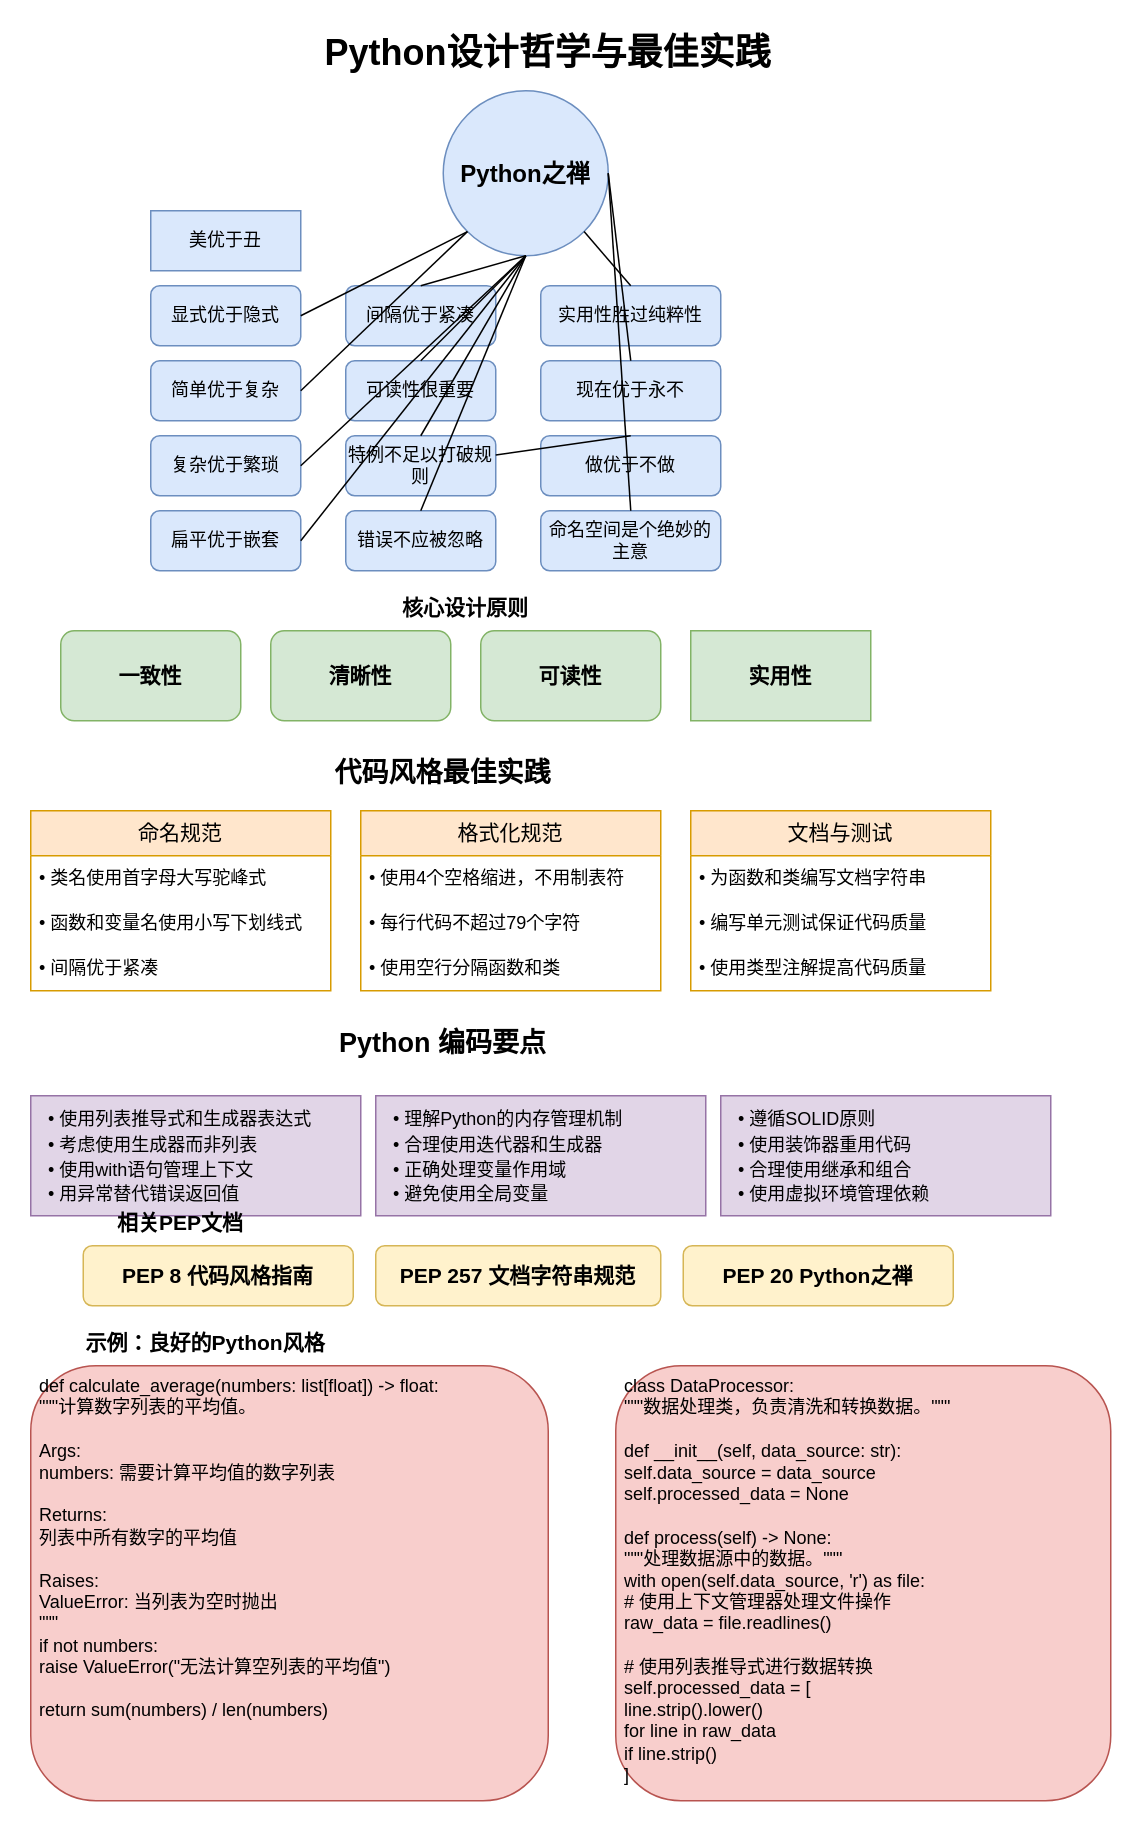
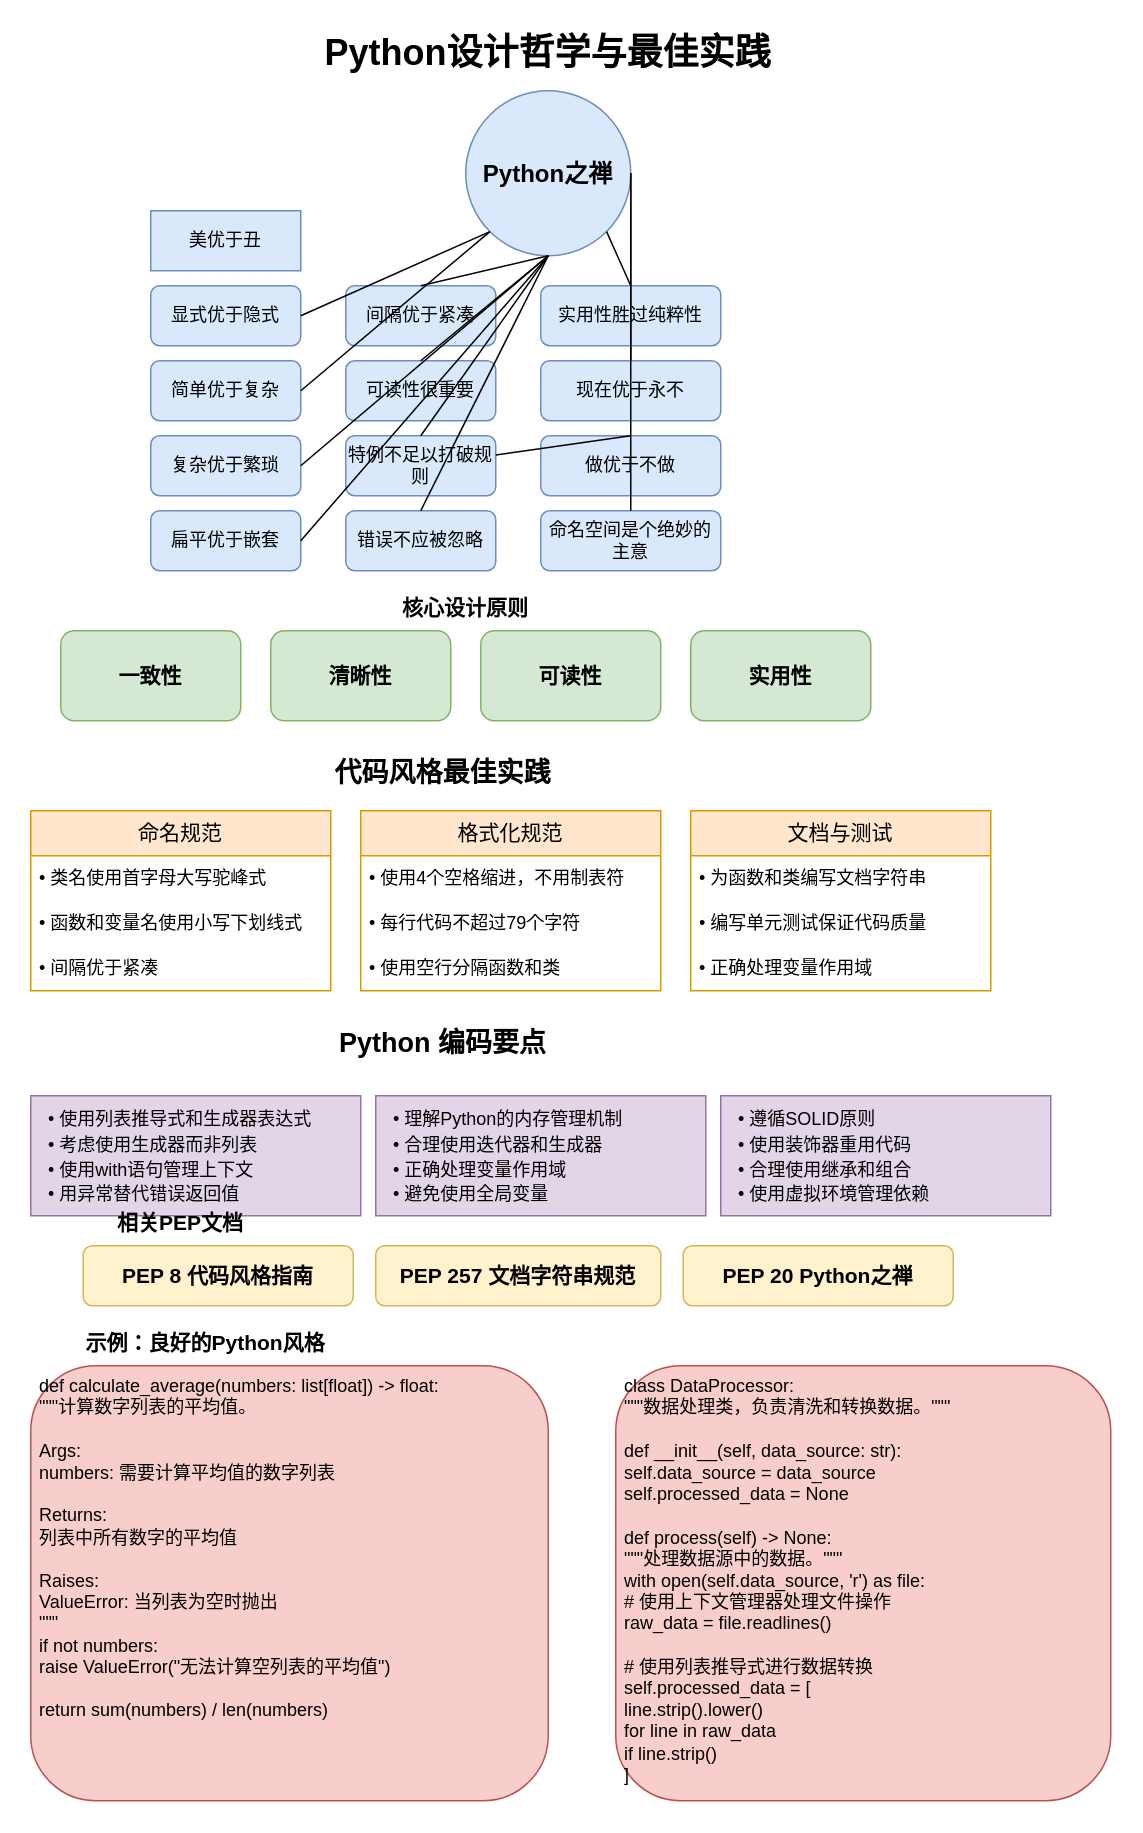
(526, 173) -> (548, 173)
(781, 676) -> (781, 676)
(815, 968) -> (788, 968)
